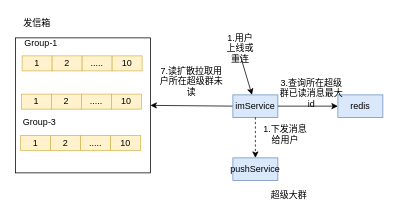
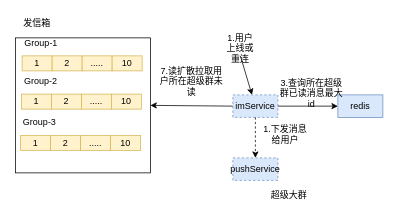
none -> (41, 81)
(255, 106) -> (255, 106)
(255, 169) -> (255, 169)
